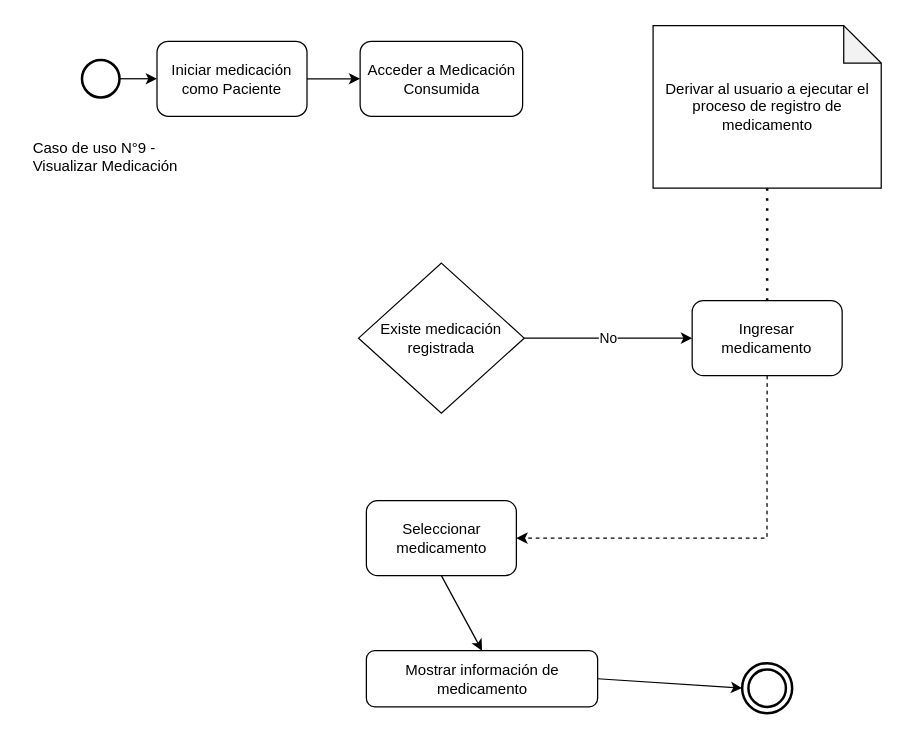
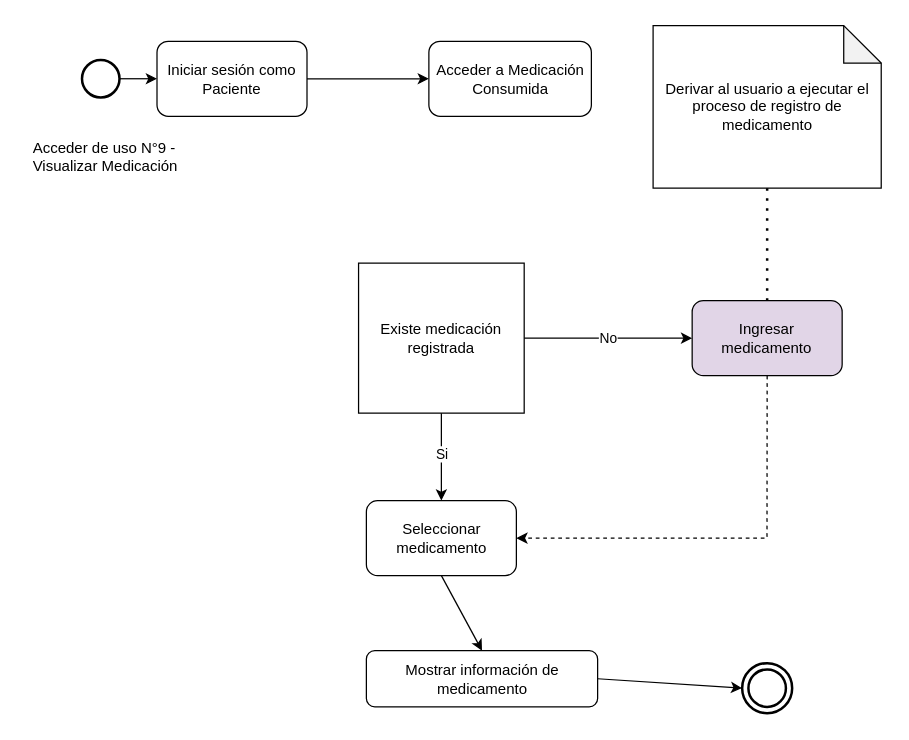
(232, 79) -> (232, 79)
(441, 79) -> (510, 79)
(111, 157) -> (111, 157)
(441, 338) -> (441, 338)
(767, 338) -> (767, 338)
none -> (441, 452)
